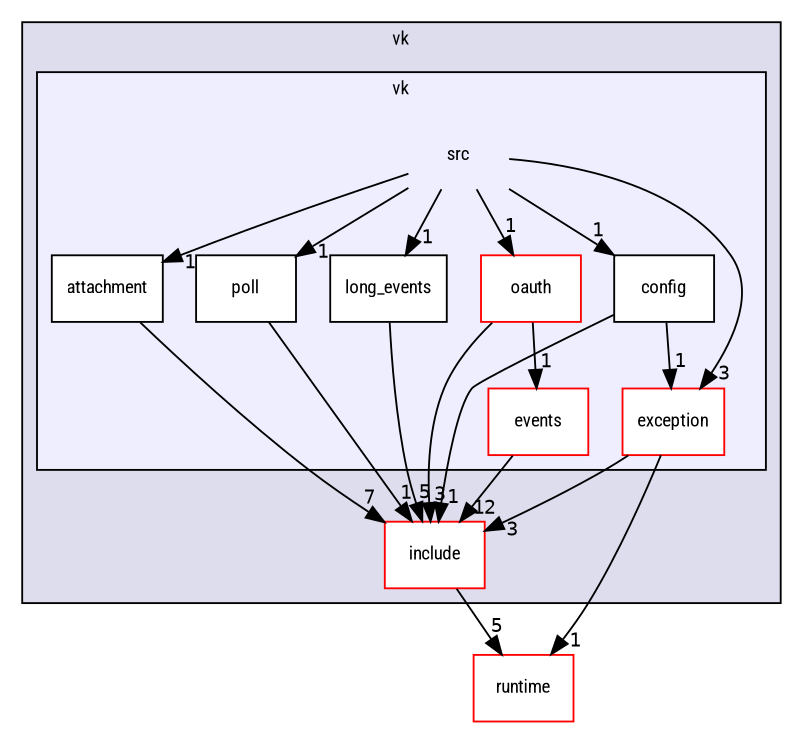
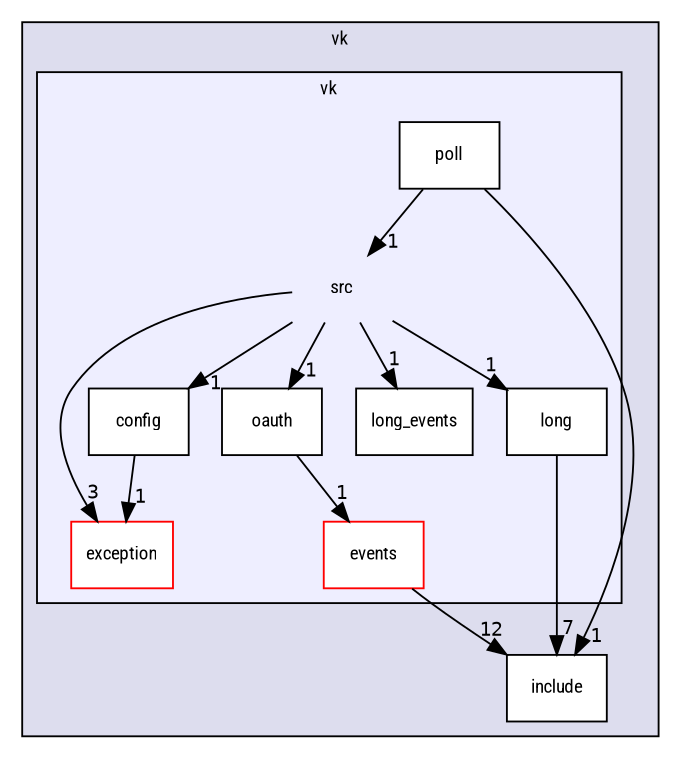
(361, 217) -> (402, 215)
(107, 289) -> (557, 422)
(531, 289) -> (272, 422)
(489, 378) -> none
(438, 404) -> none
(398, 414) -> none
(566, 491) -> none
(435, 555) -> (557, 688)
(524, 688) -> none
